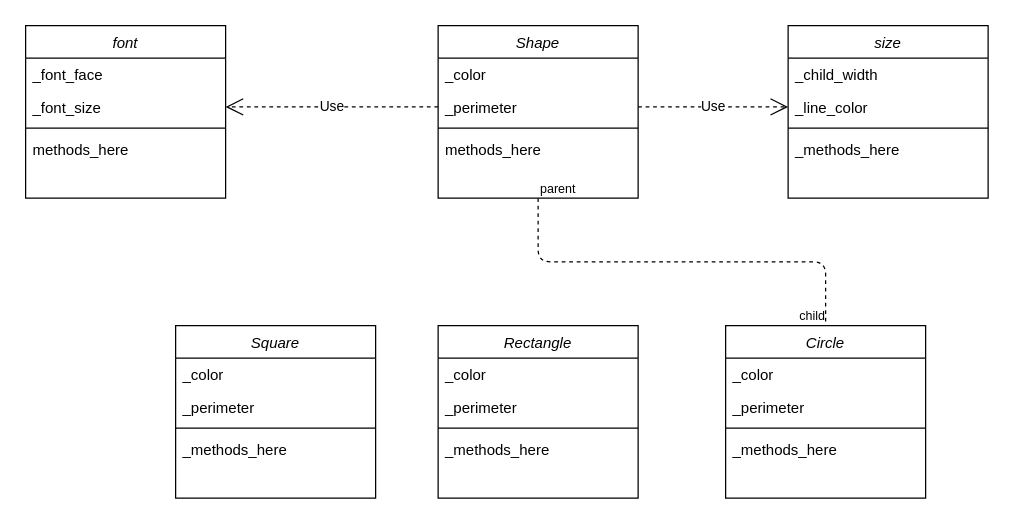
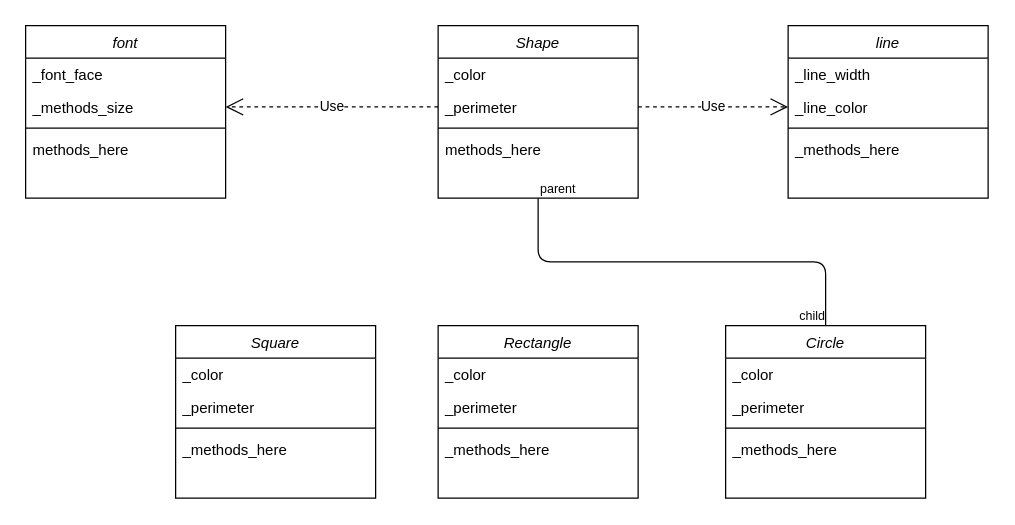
(888, 43) -> (888, 43)
(840, 75) -> (835, 75)
(73, 108) -> (85, 108)
(683, 262) -> (683, 262)
